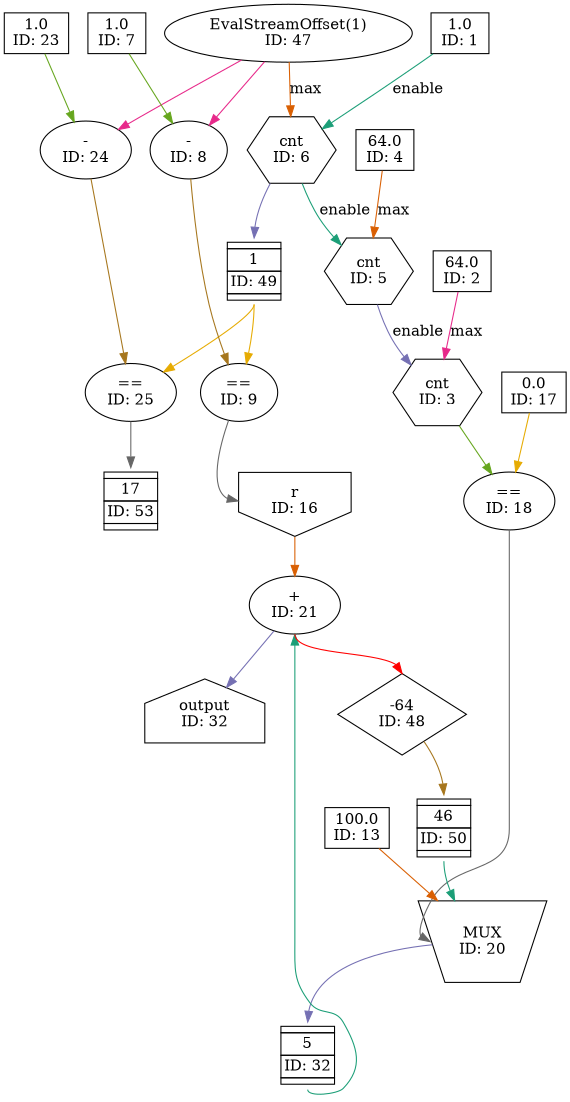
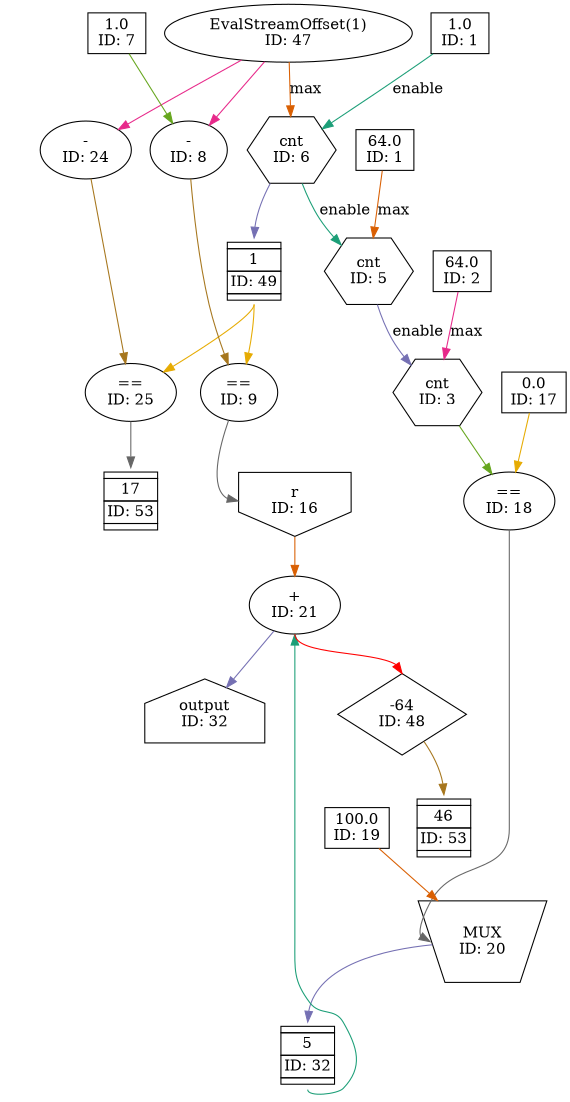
(36, 33) -> none
(385, 150) -> (385, 150)
(357, 828) -> (357, 828)
(444, 839) -> (444, 839)
(445, 875) -> none
